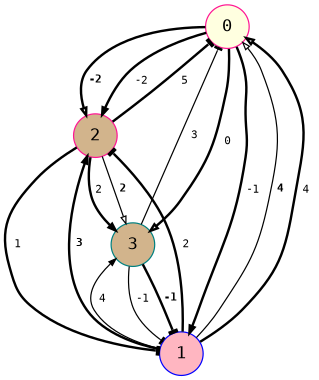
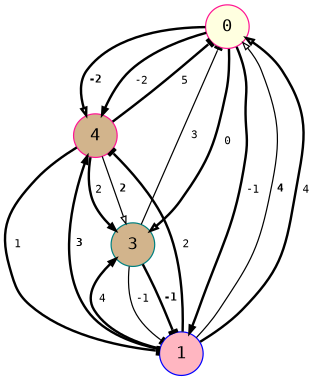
(95, 136) -> (95, 136)
(91, 300) -> (91, 300)
